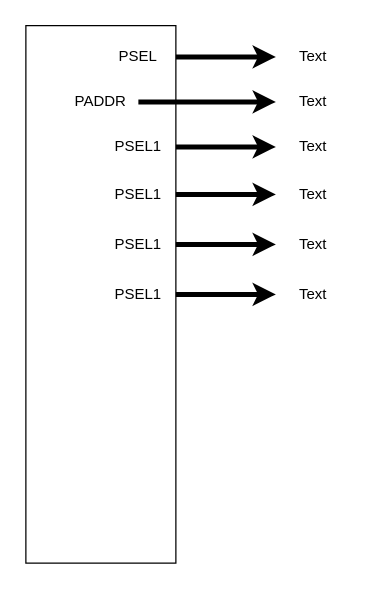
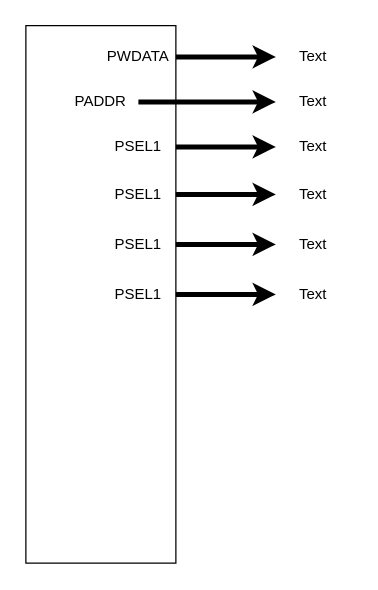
(138, 57) -> (138, 57)
